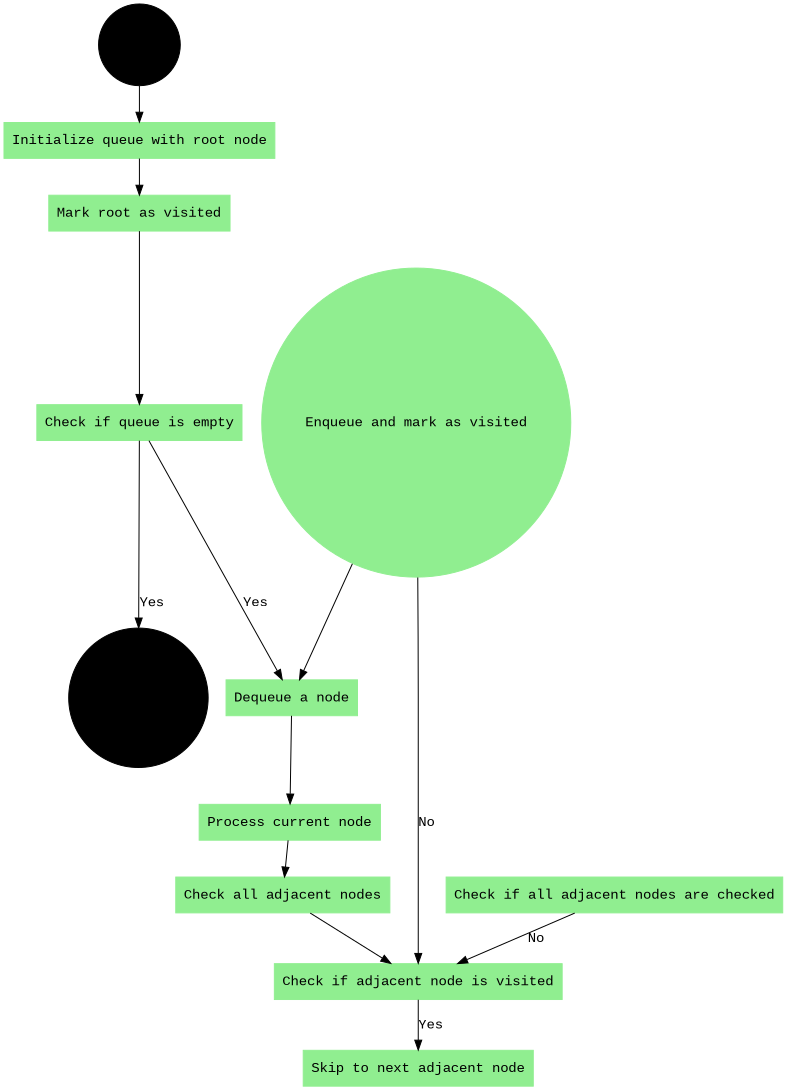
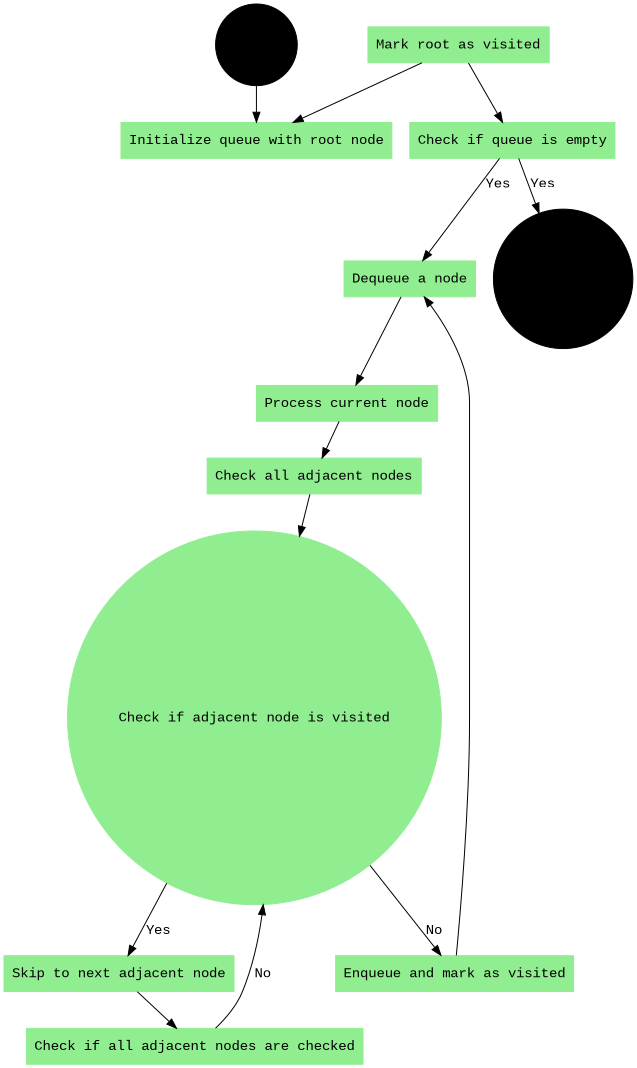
(139, 172) -> (362, 90)
(416, 423) -> (455, 974)
(418, 765) -> (402, 906)
(418, 982) -> (254, 718)
none -> (153, 1007)
